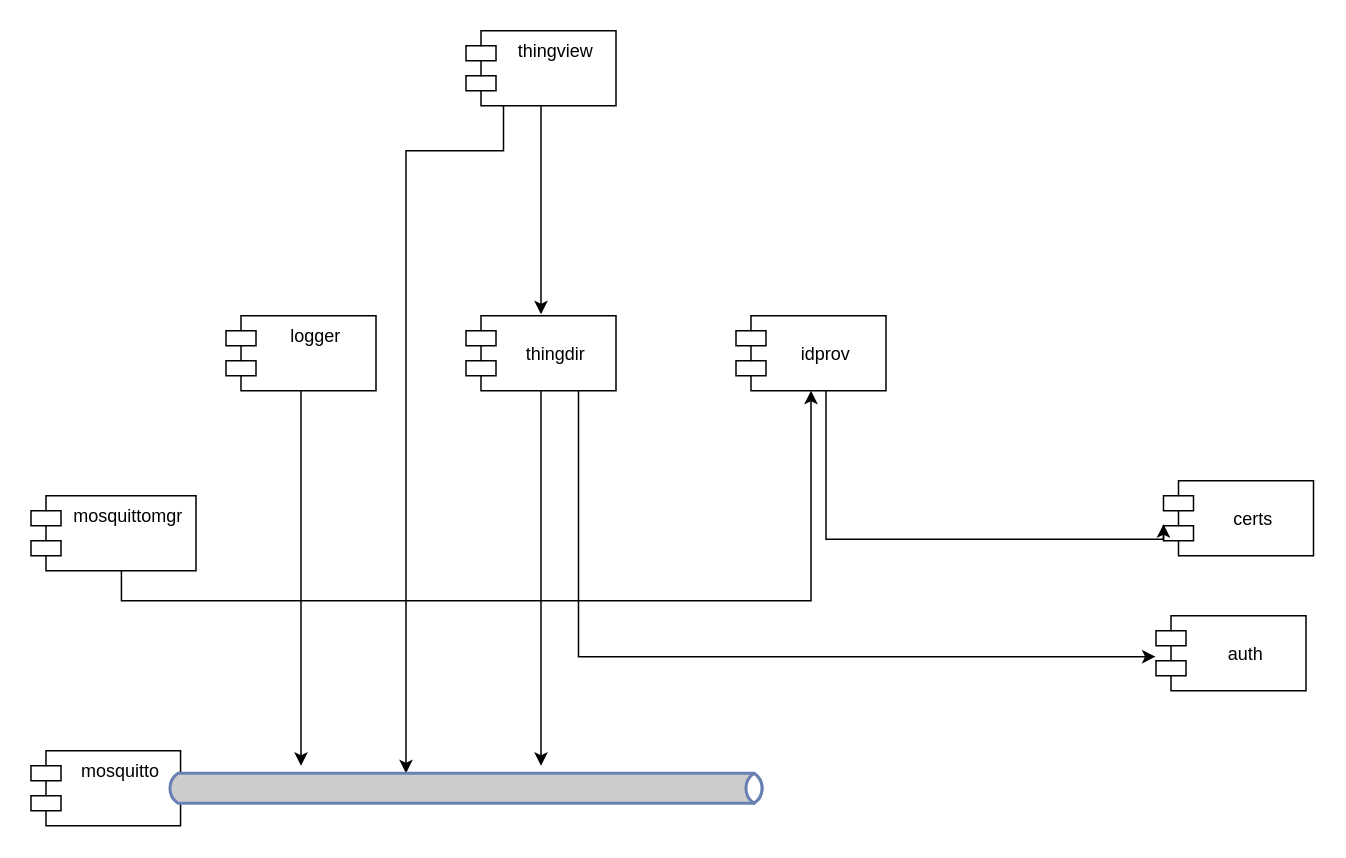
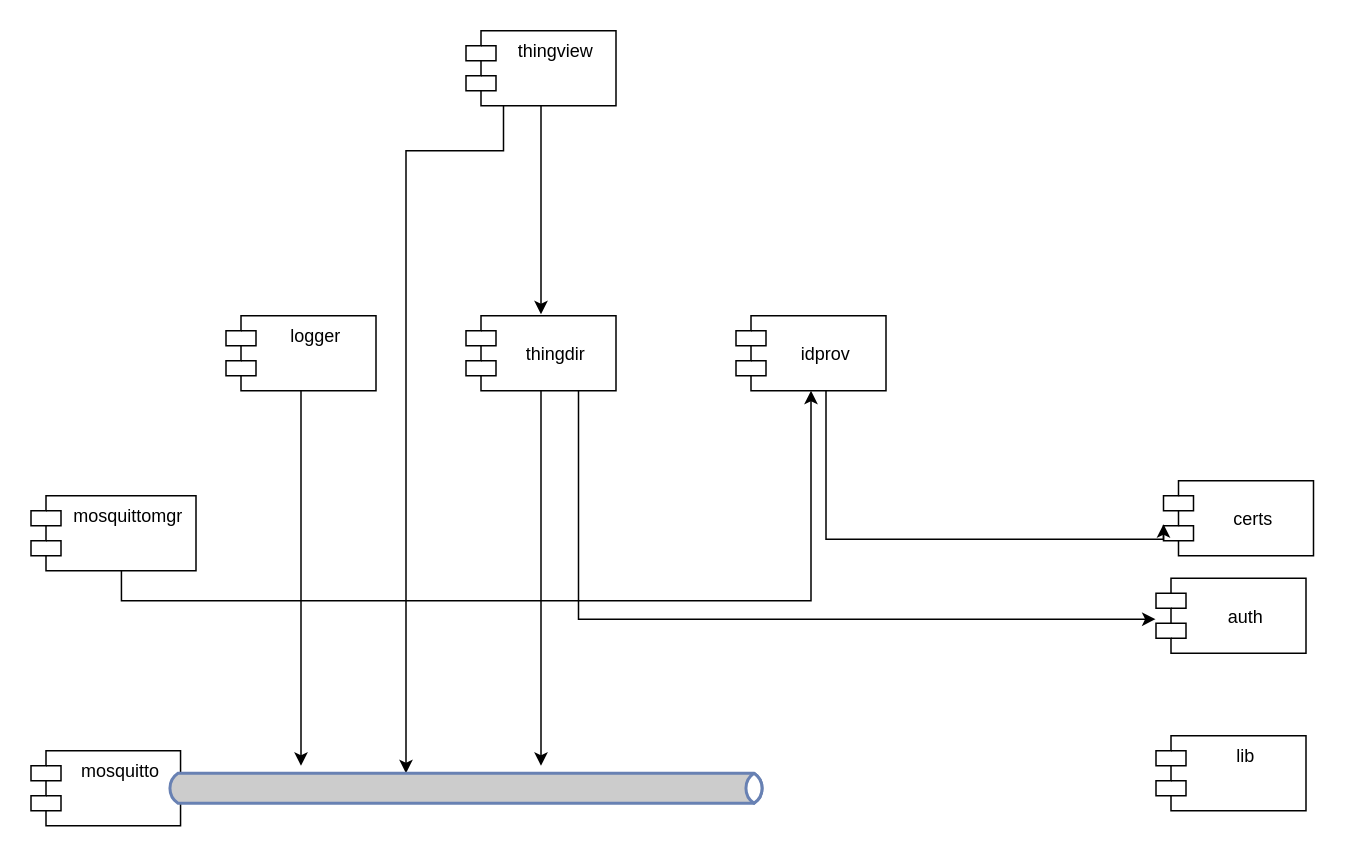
(1231, 653) -> (1231, 616)
none -> (1231, 773)
